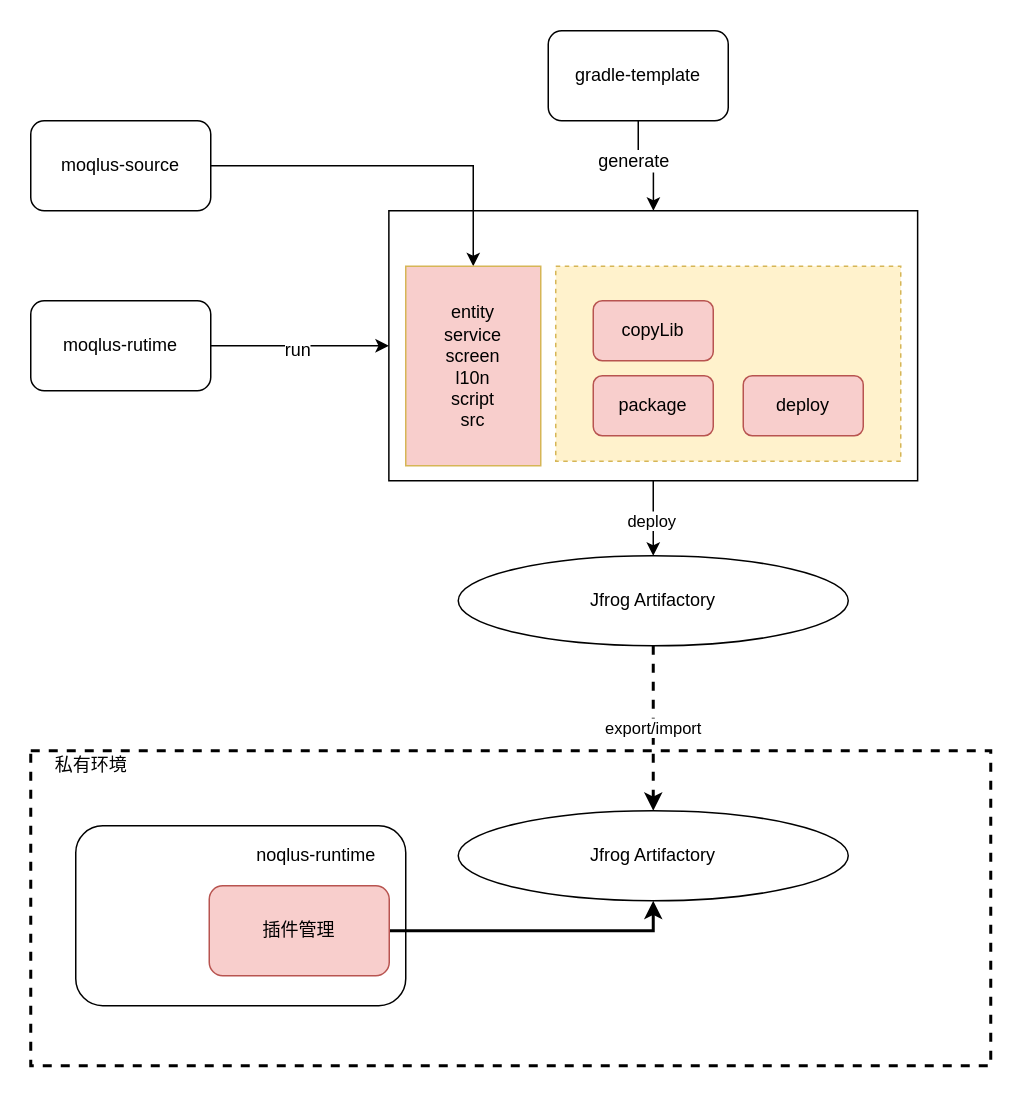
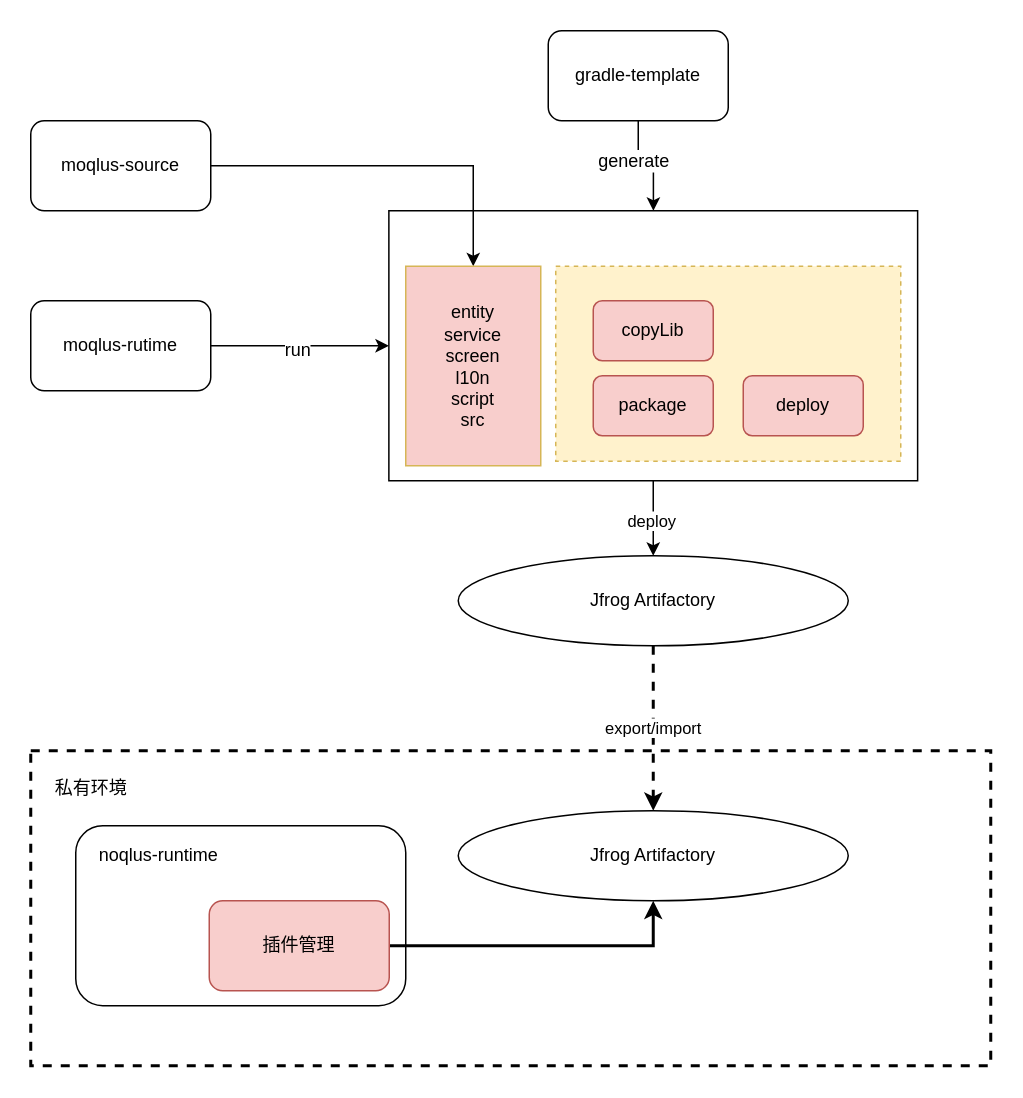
(91, 766) -> (91, 788)
(316, 856) -> (158, 856)
(299, 931) -> (299, 946)
